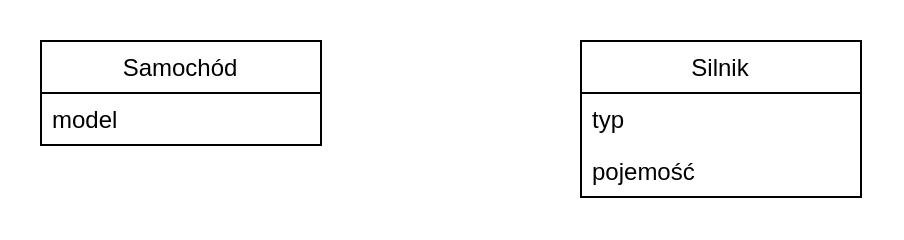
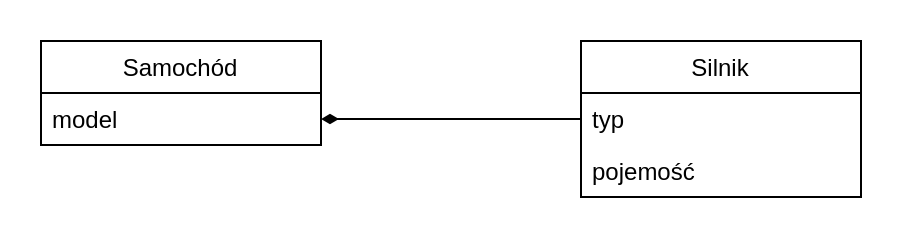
none -> (459, 119)
